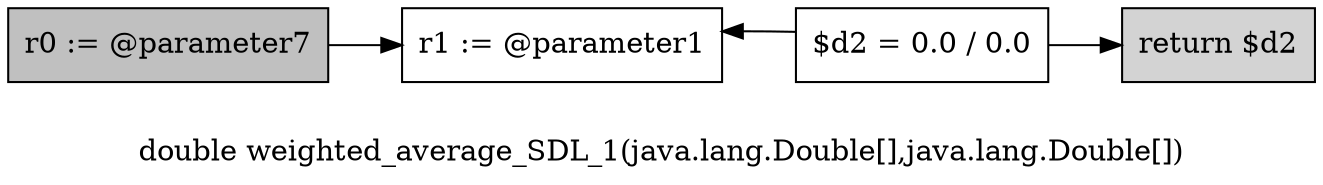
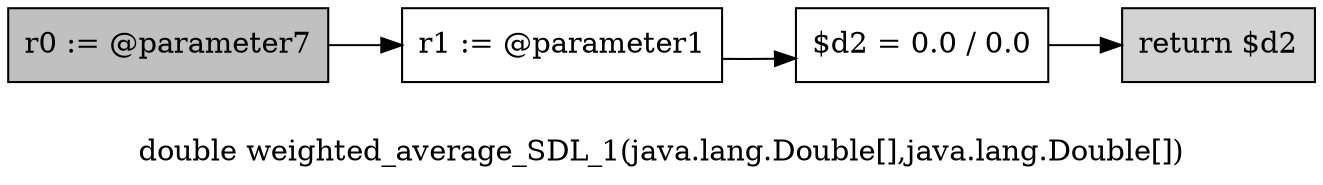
(769, 31) -> (748, 59)
